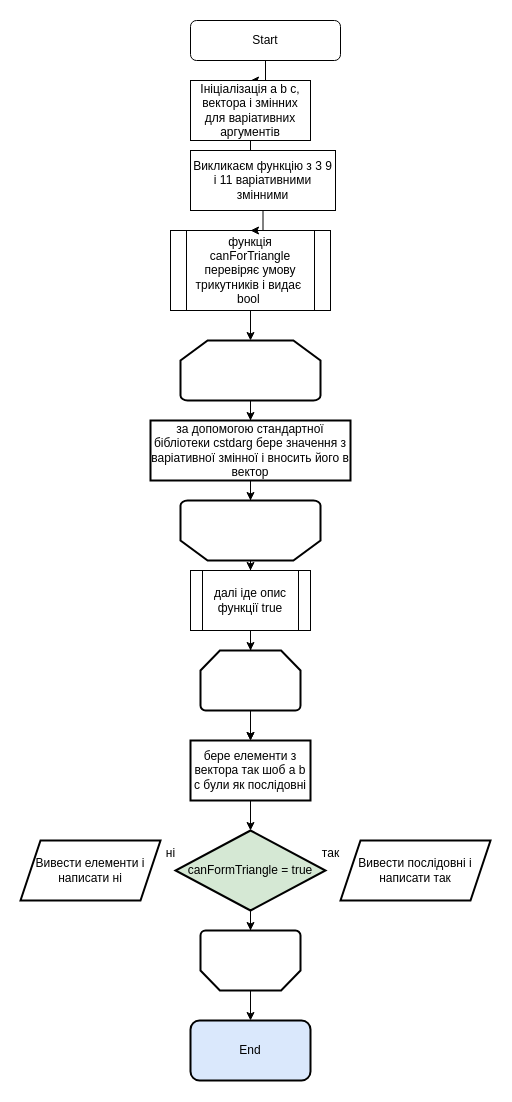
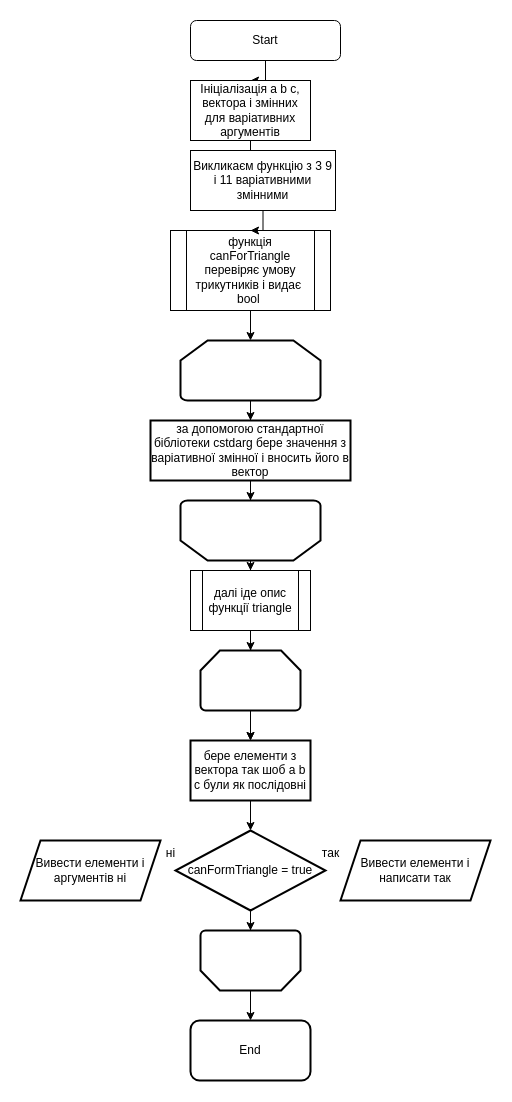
(251, 601) -> (251, 601)
(91, 871) -> (91, 871)
(251, 871) -> (251, 871)
(416, 871) -> (416, 871)
(251, 1051) -> (251, 1051)
